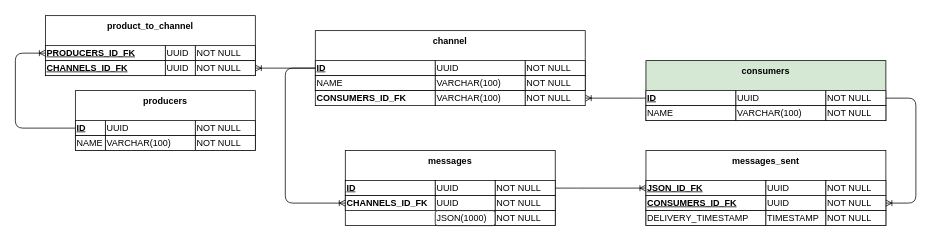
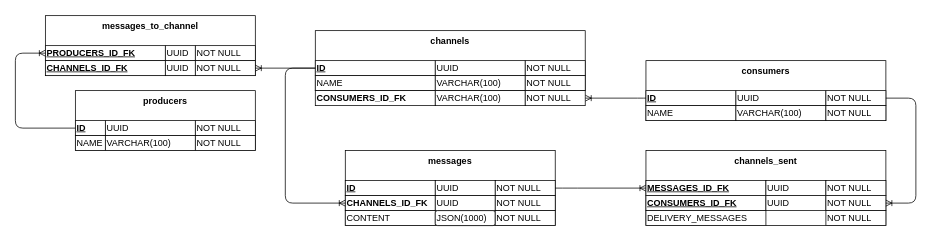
(150, 26) -> (150, 26)
(450, 41) -> (450, 41)
(766, 71) -> (766, 71)
(766, 161) -> (766, 161)
(673, 188) -> (683, 188)
none -> (390, 218)
(693, 218) -> (690, 218)
(796, 218) -> none
